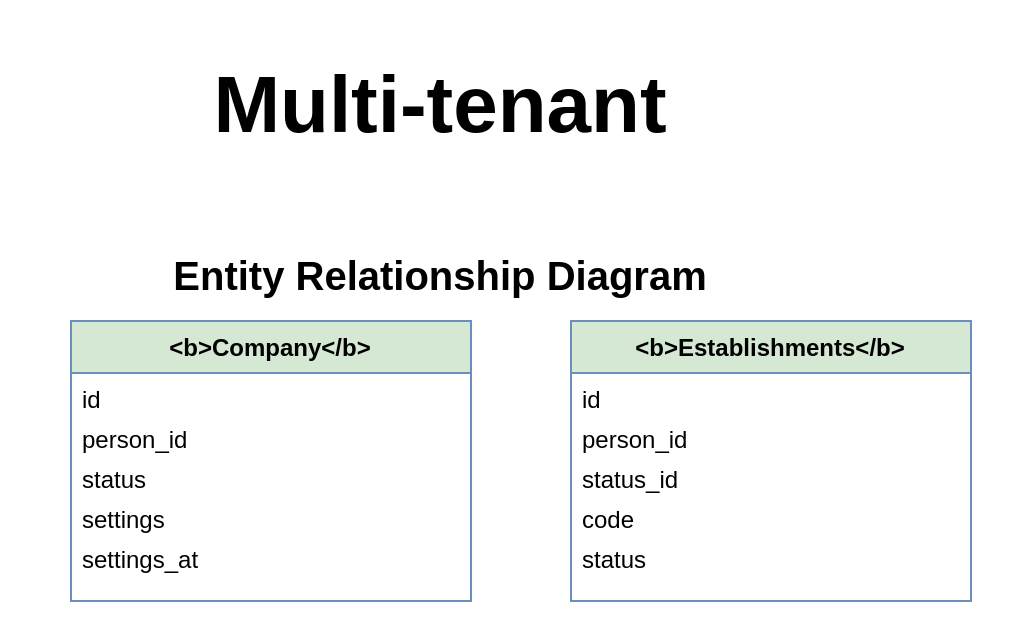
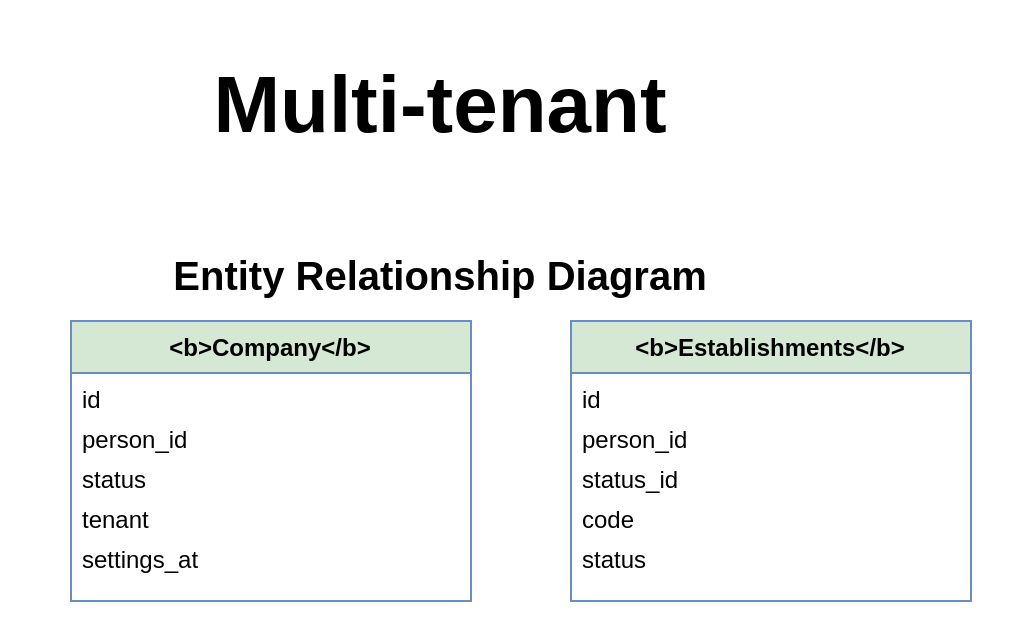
(133, 520) -> (122, 520)
